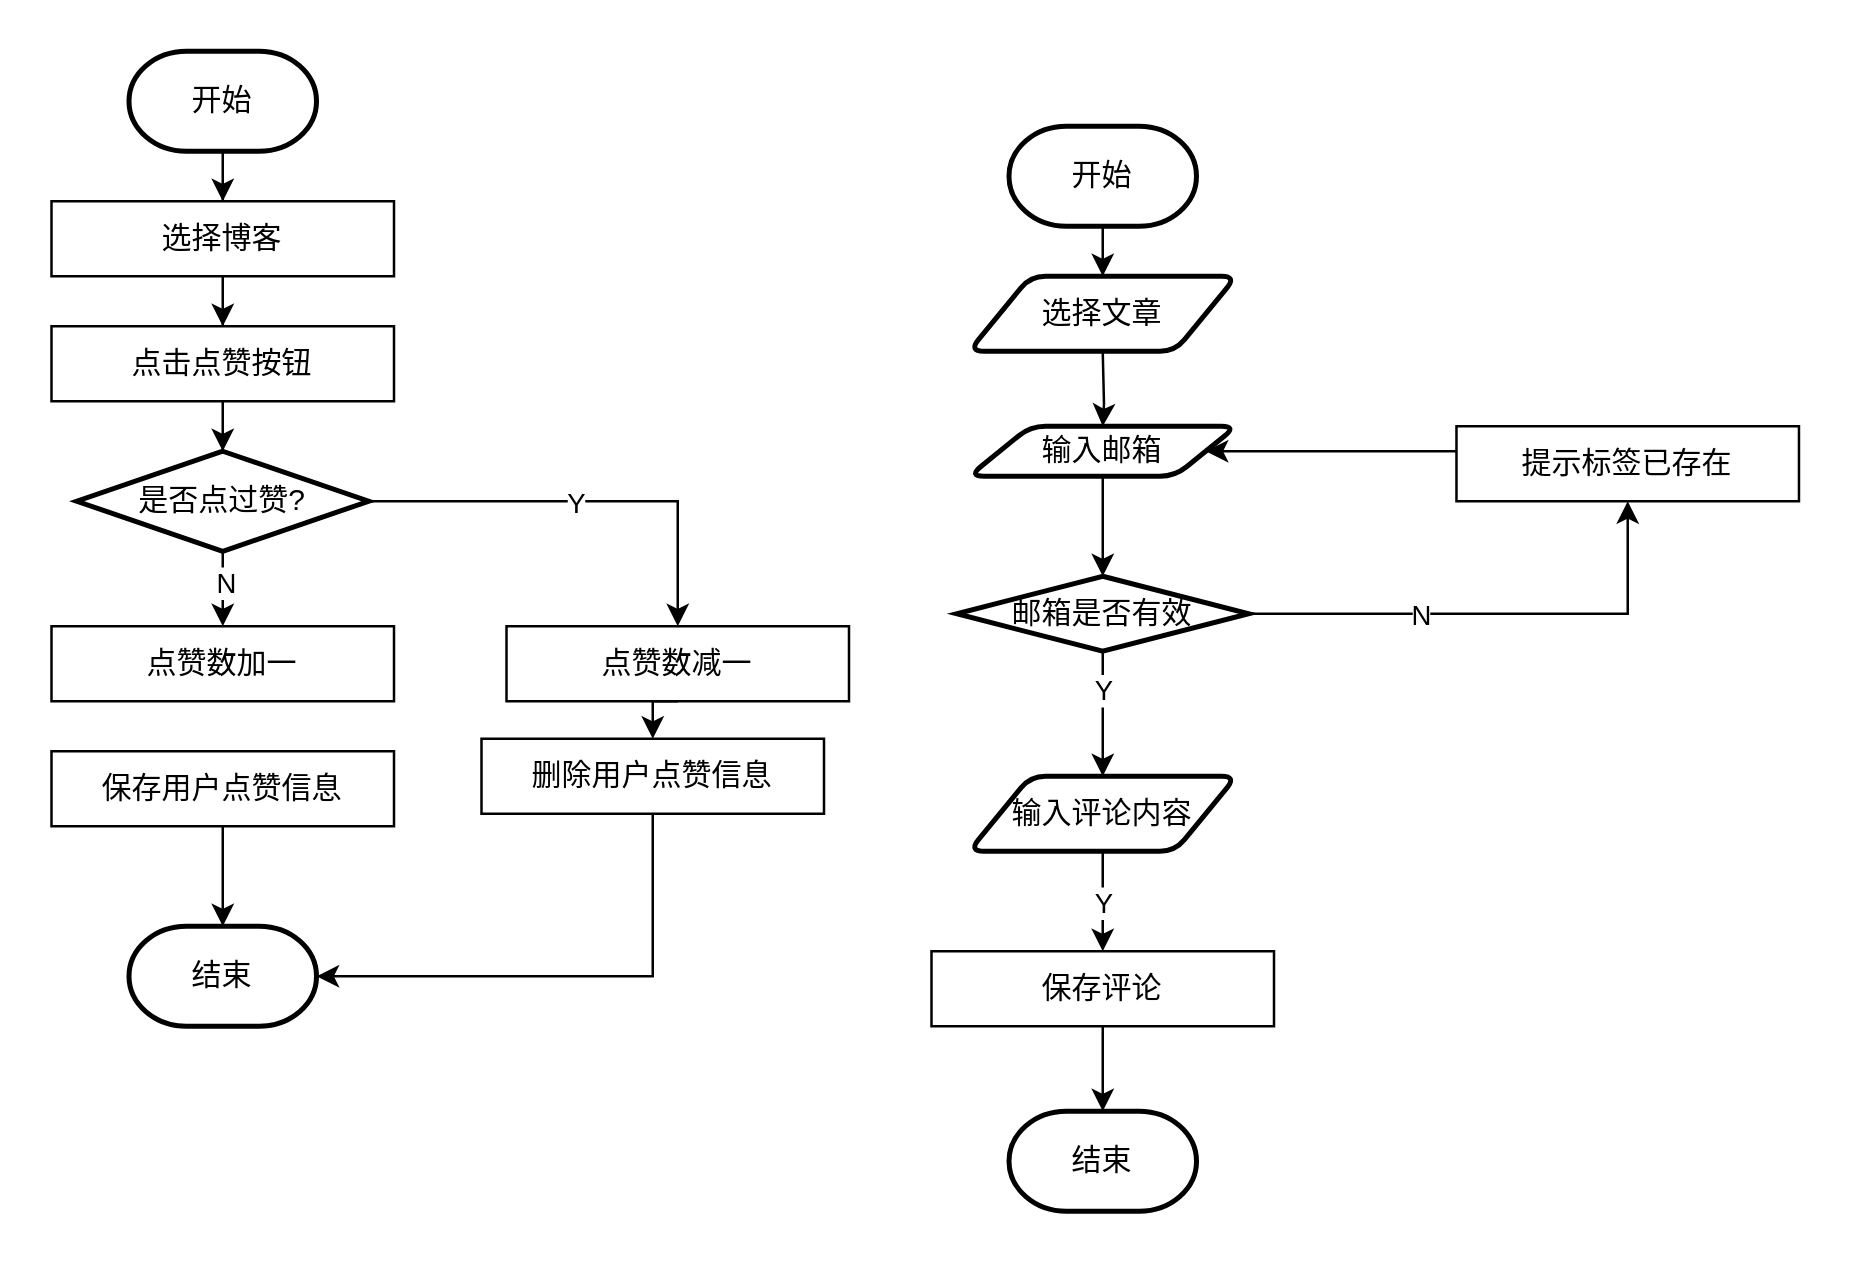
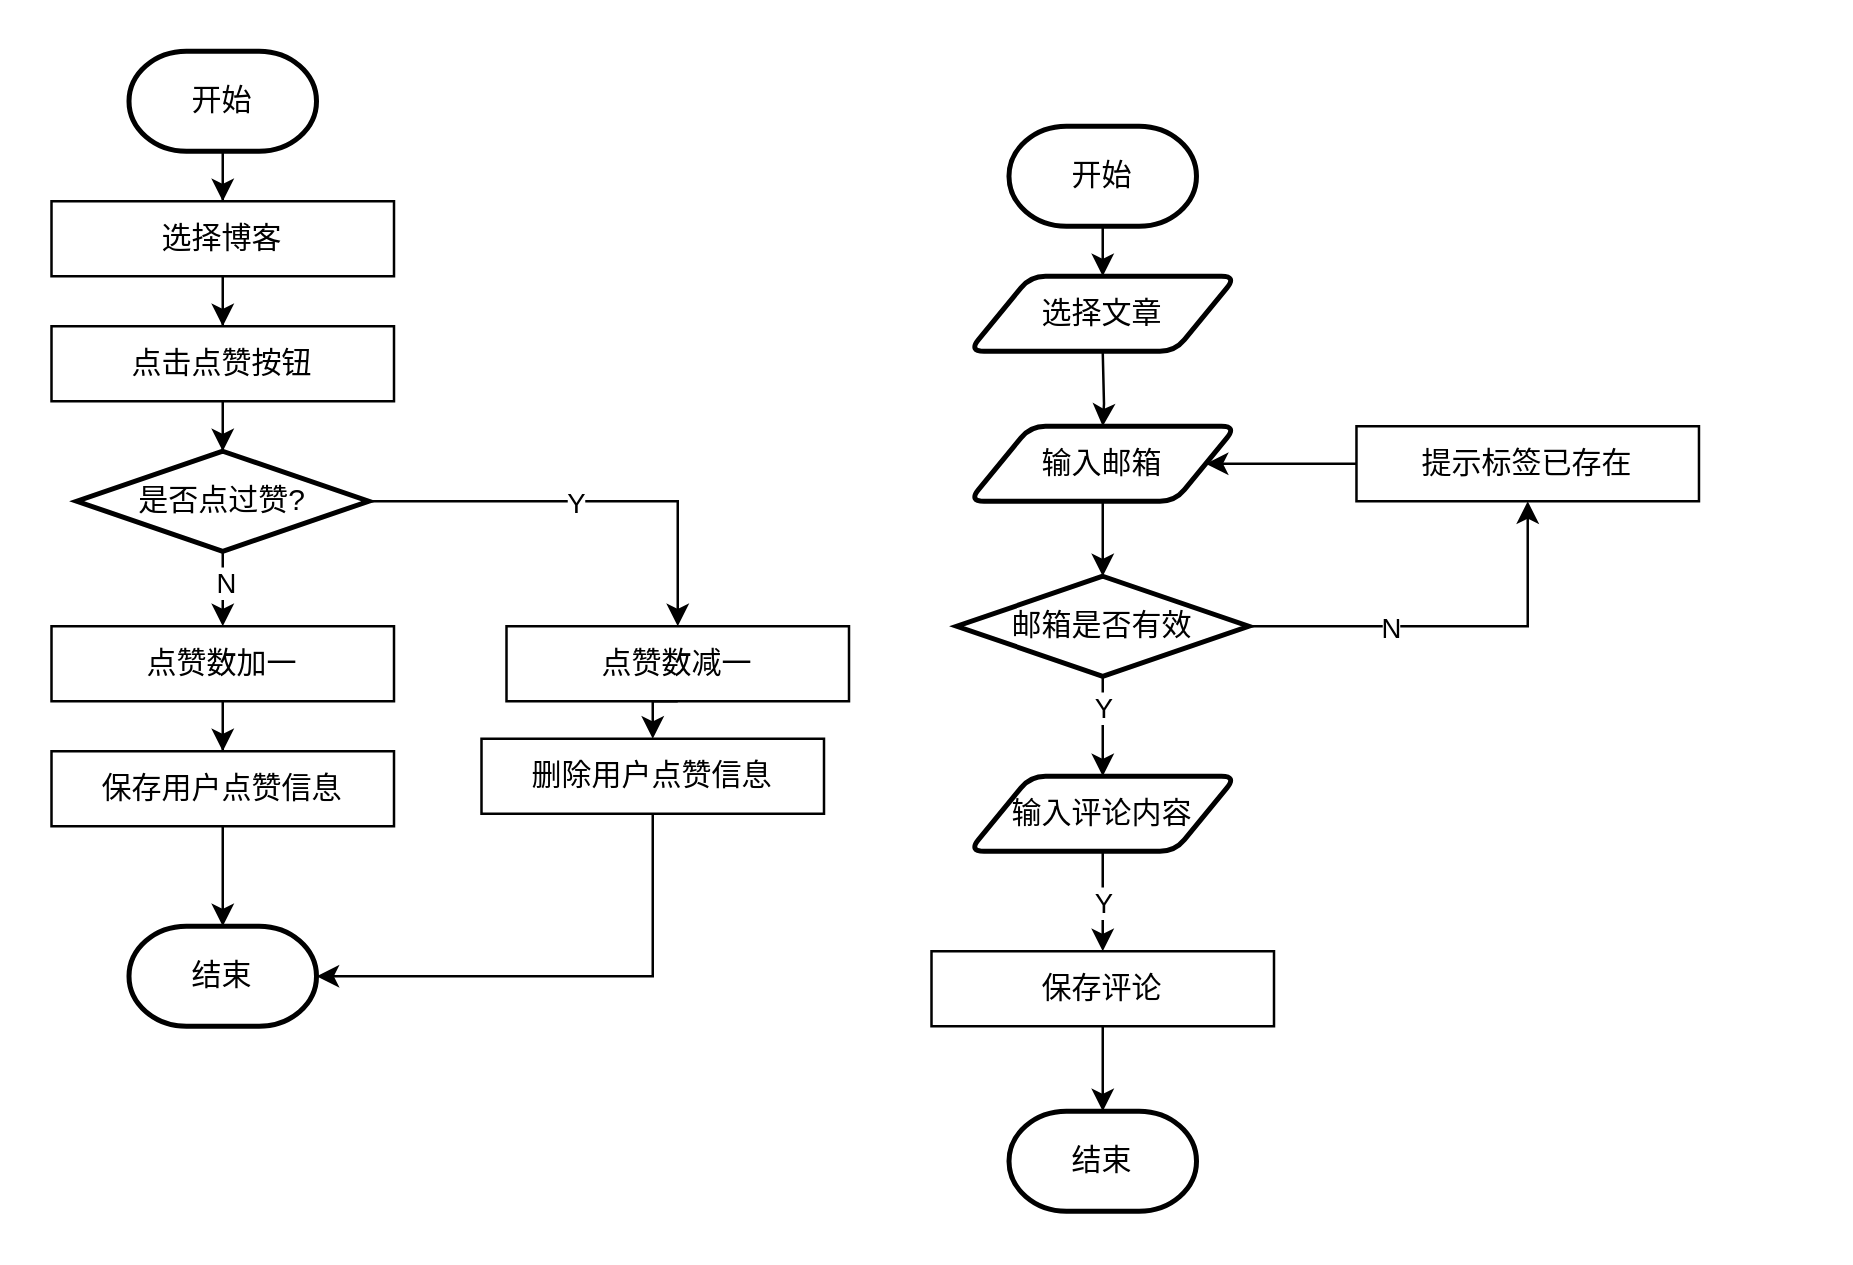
(1102, 451) -> (1102, 464)
(1627, 464) -> (1527, 464)
(1102, 614) -> (1102, 626)
none -> (223, 734)
